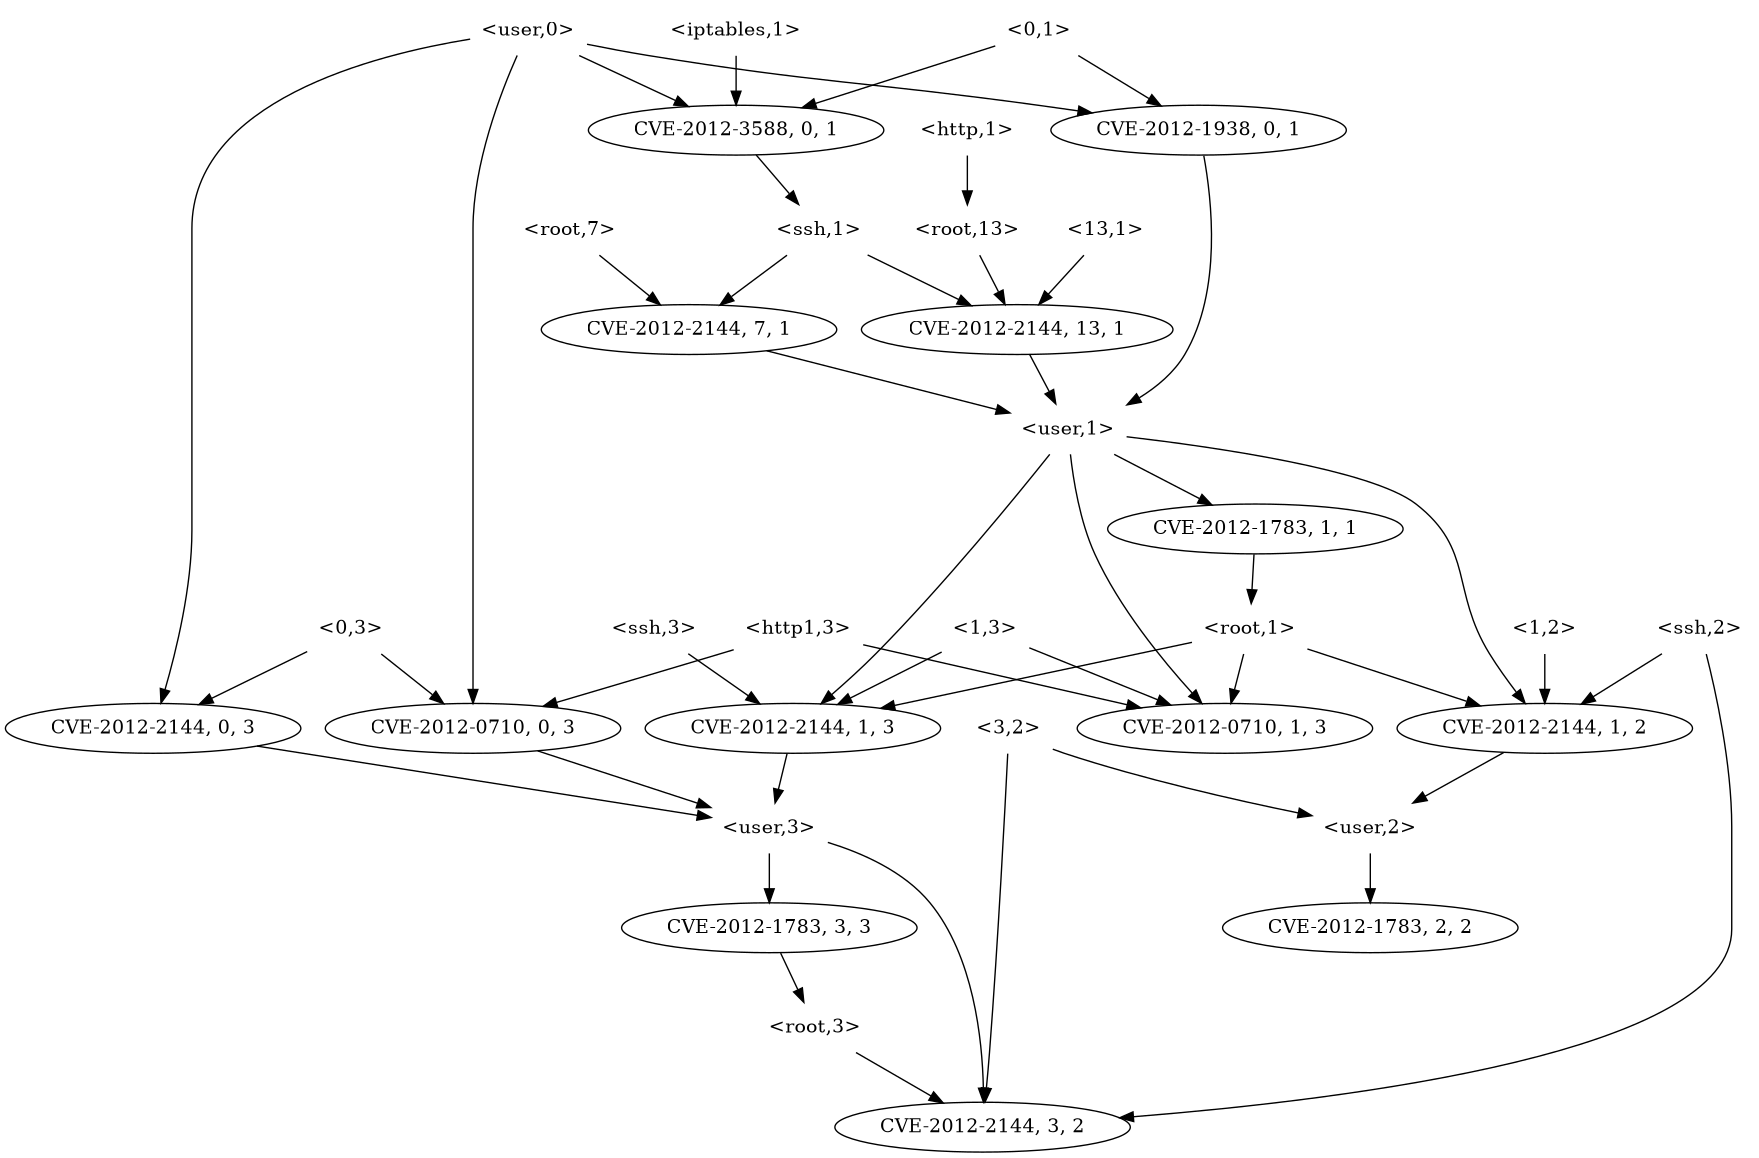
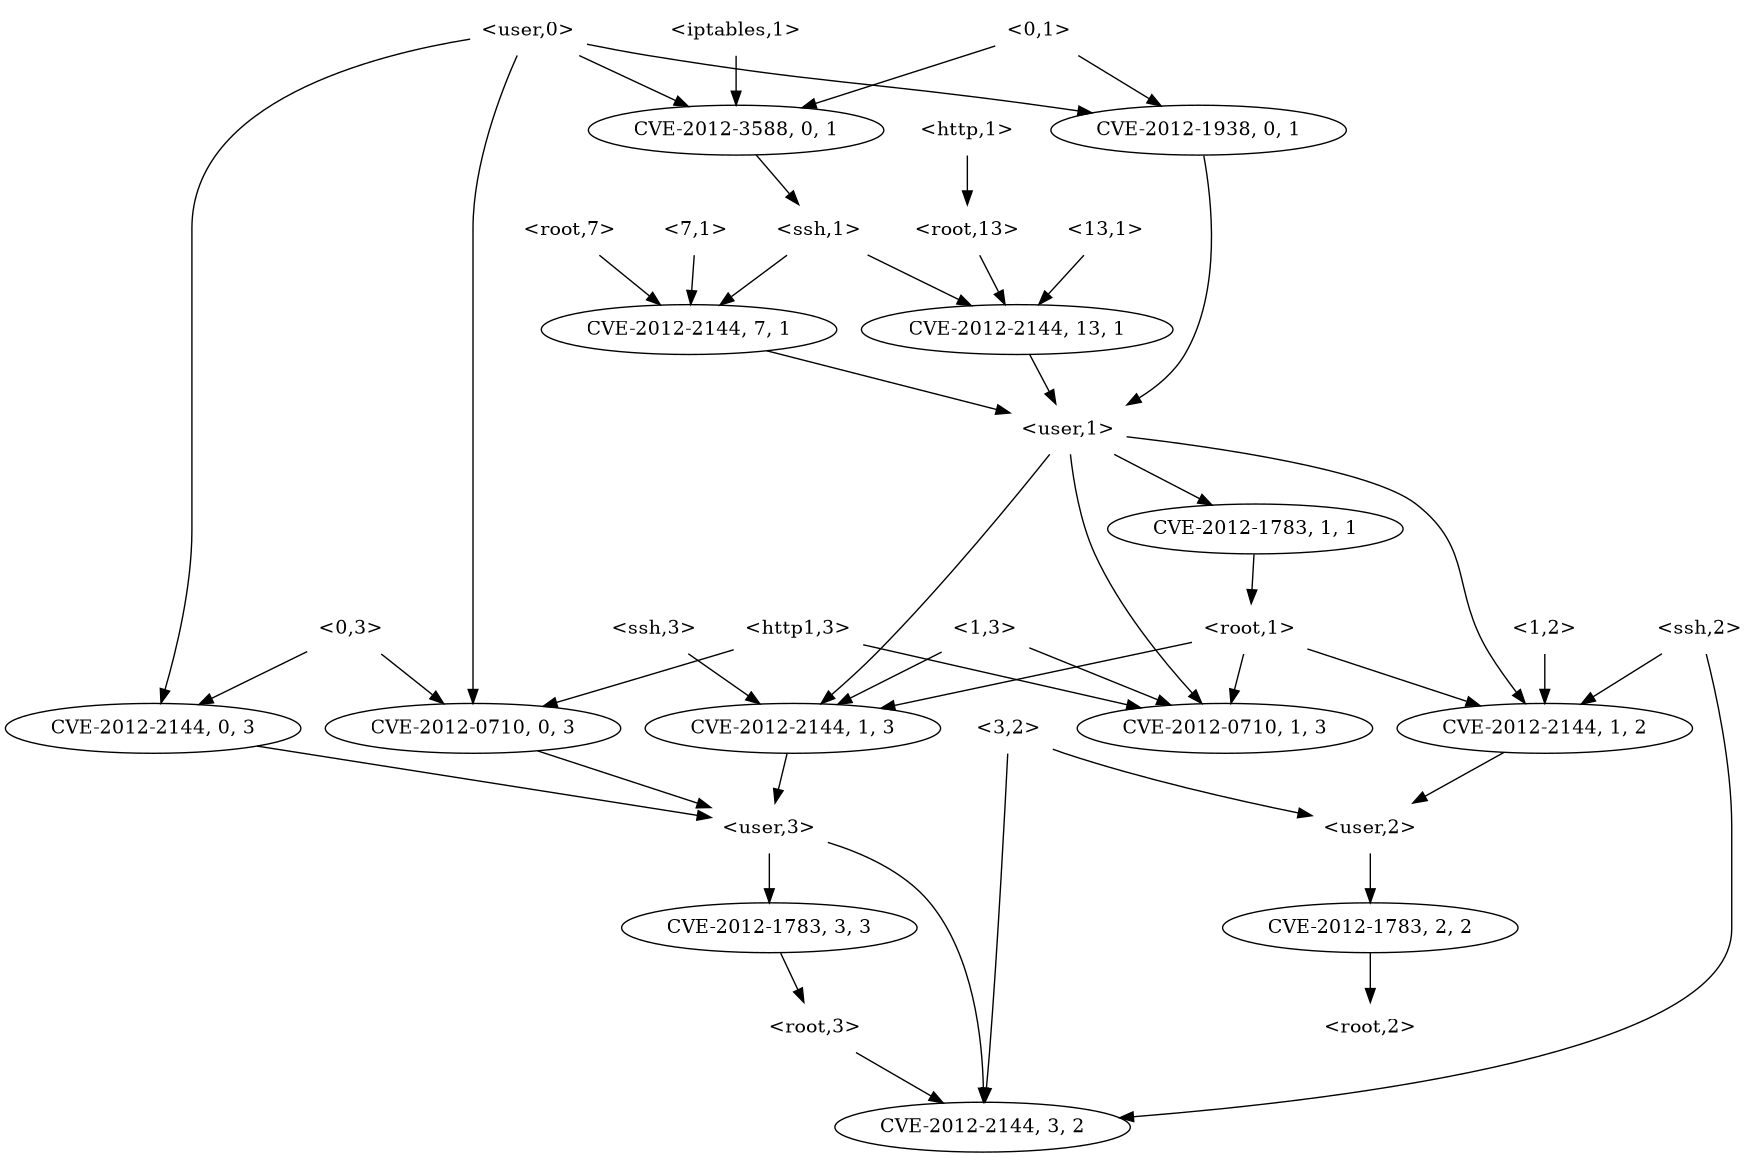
none -> (696, 230)
none -> (1370, 1027)
